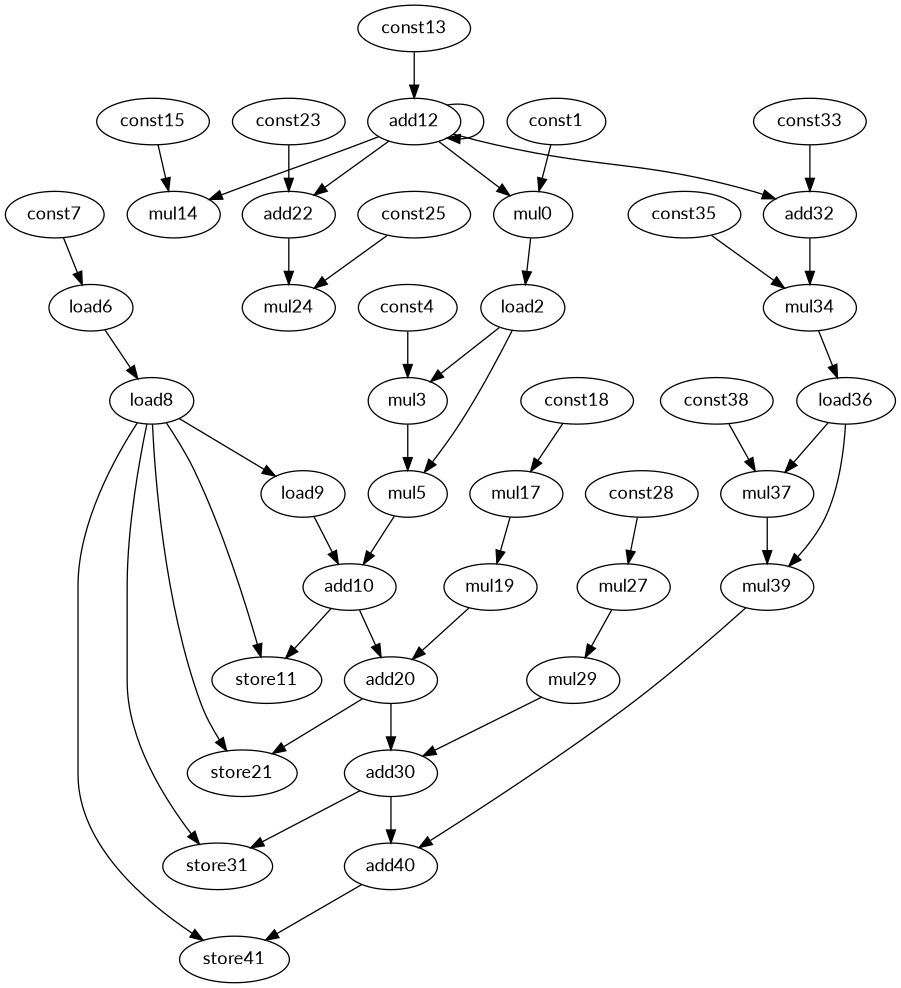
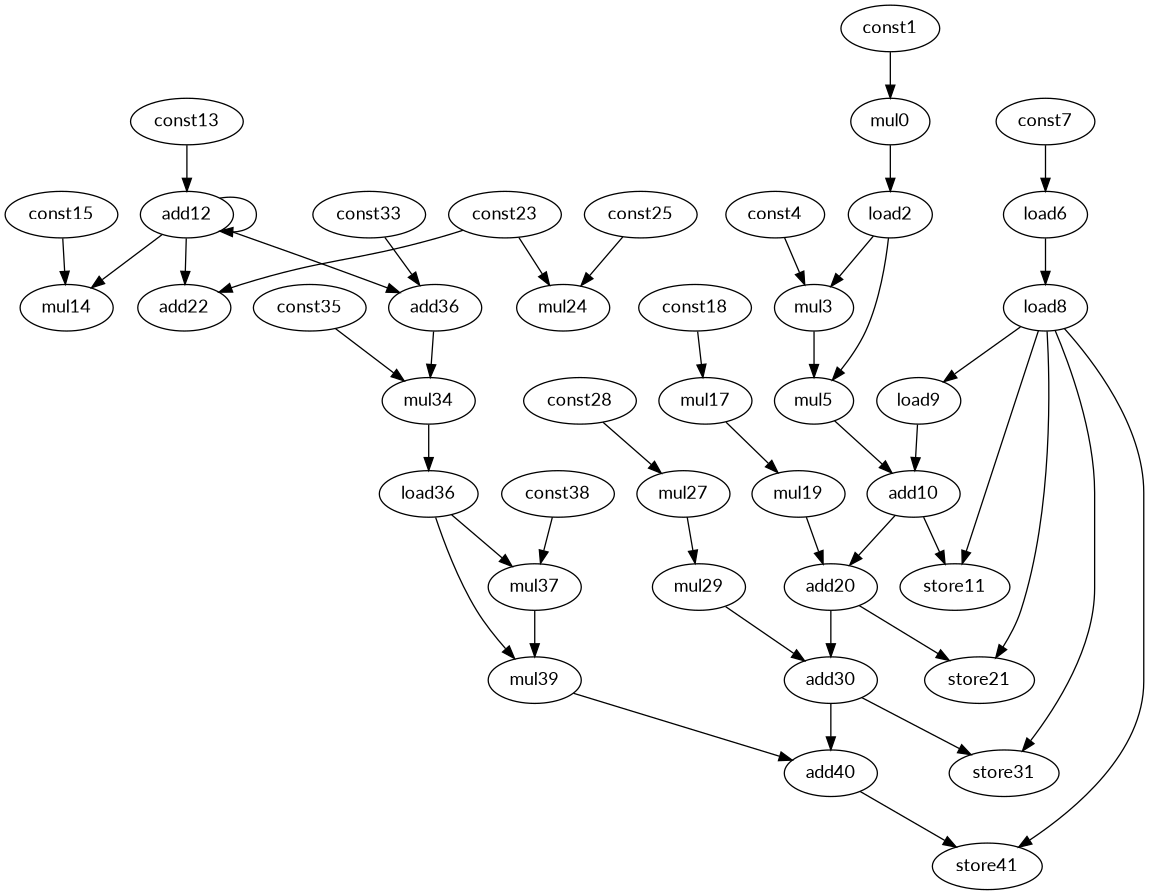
(469, 164) -> none
(810, 215) -> (435, 308)
(289, 255) -> (531, 256)
